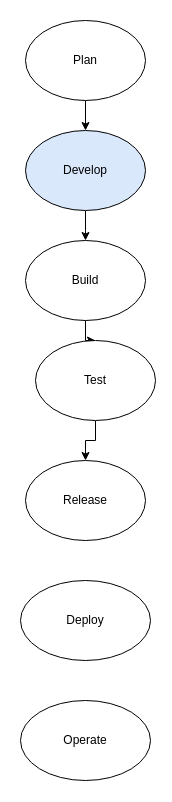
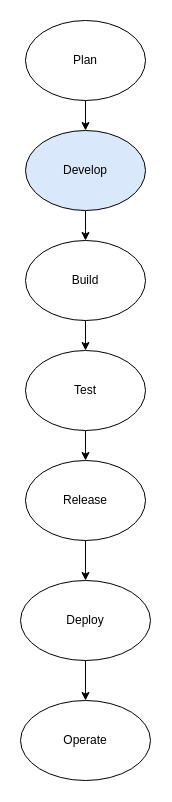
(96, 381) -> (86, 391)
none -> (86, 557)
none -> (86, 677)
